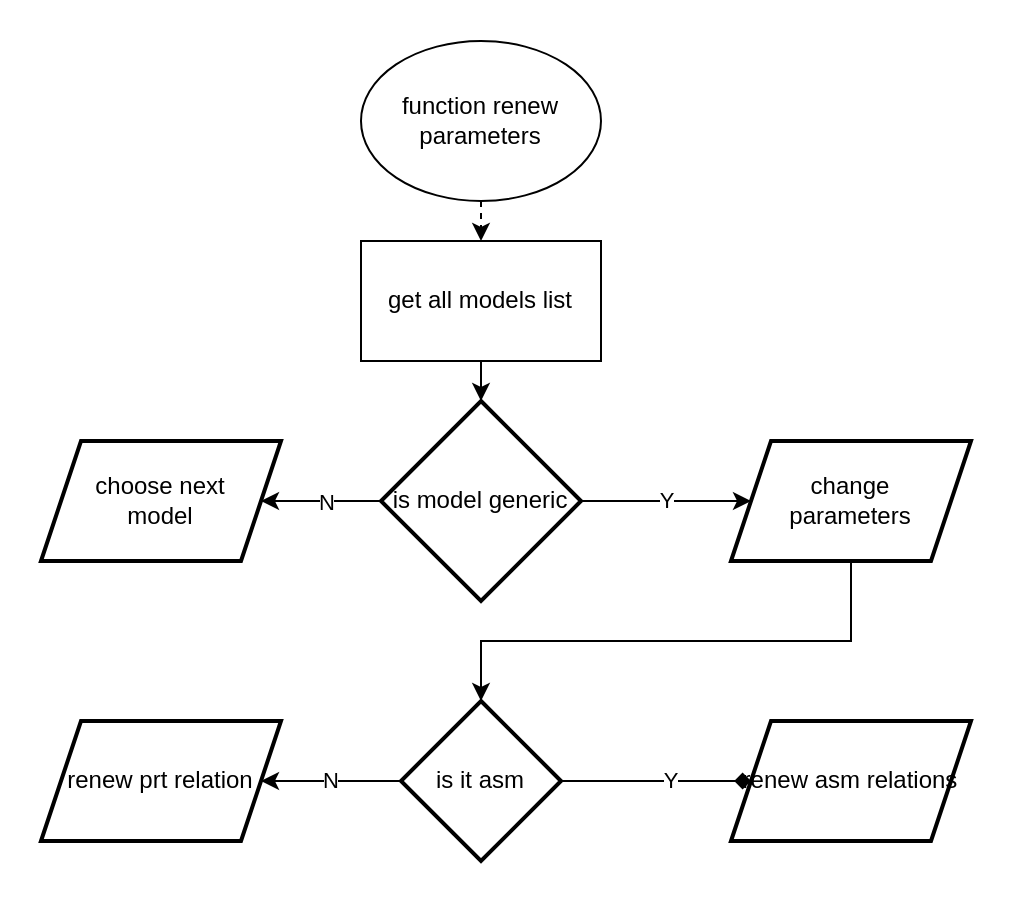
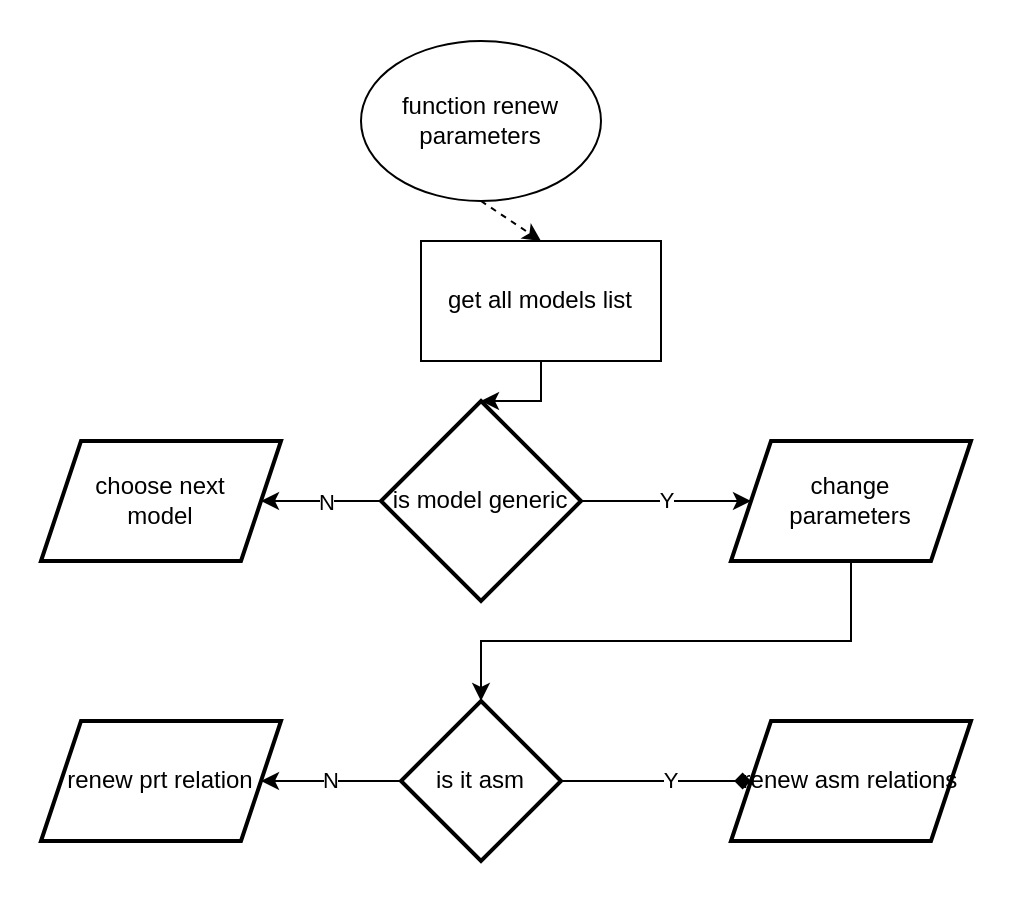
(481, 301) -> (541, 301)
